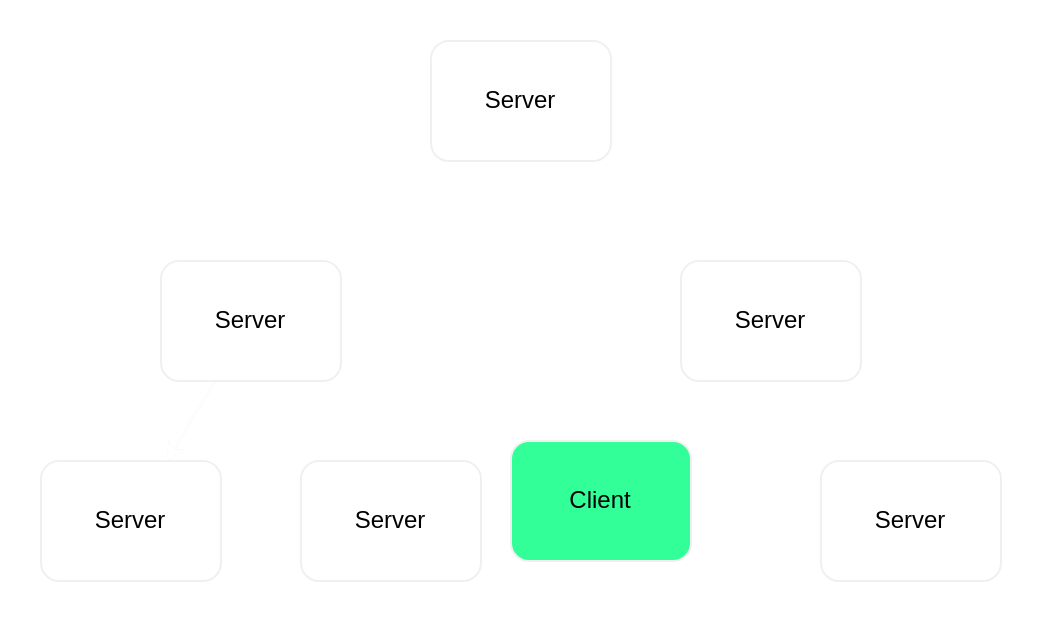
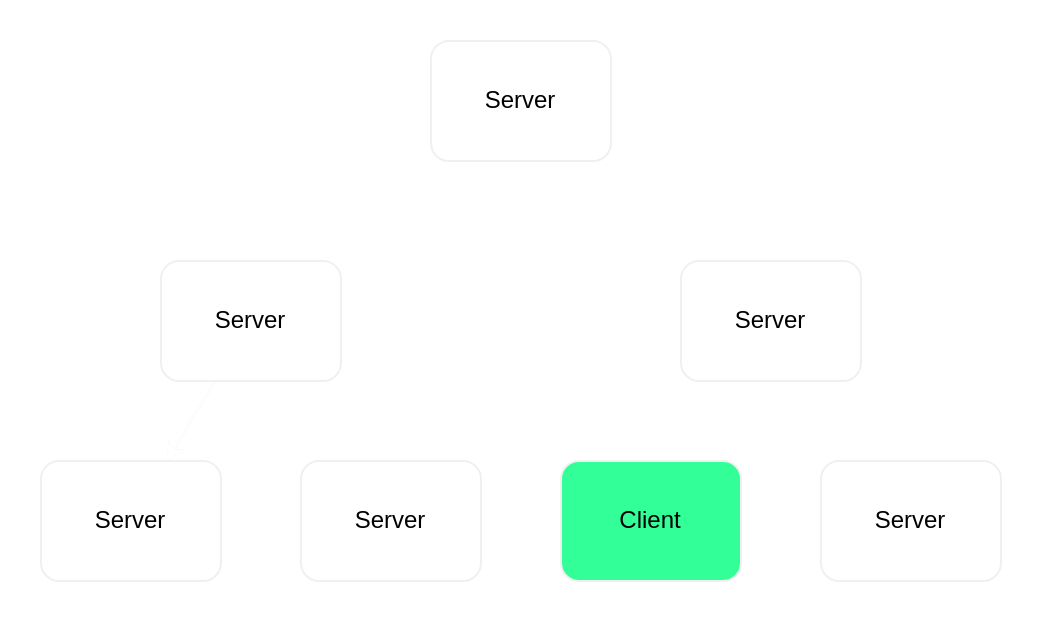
(601, 501) -> (651, 521)
